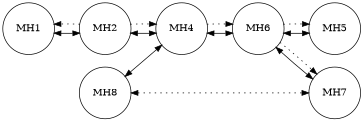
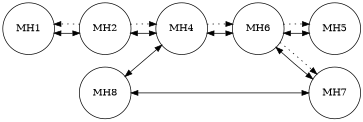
(220, 93) -> (220, 93)
